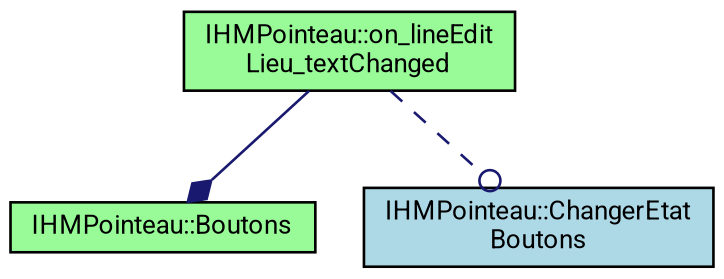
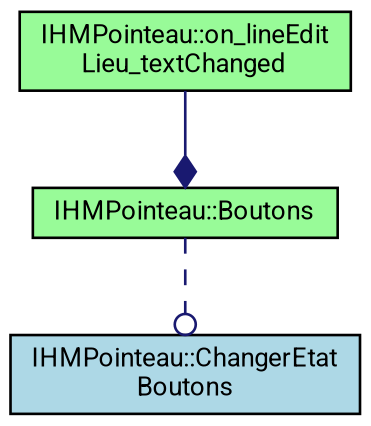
(436, 132) -> (185, 276)
